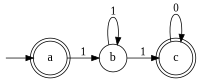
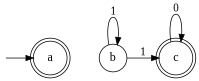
(79, 58) -> none
